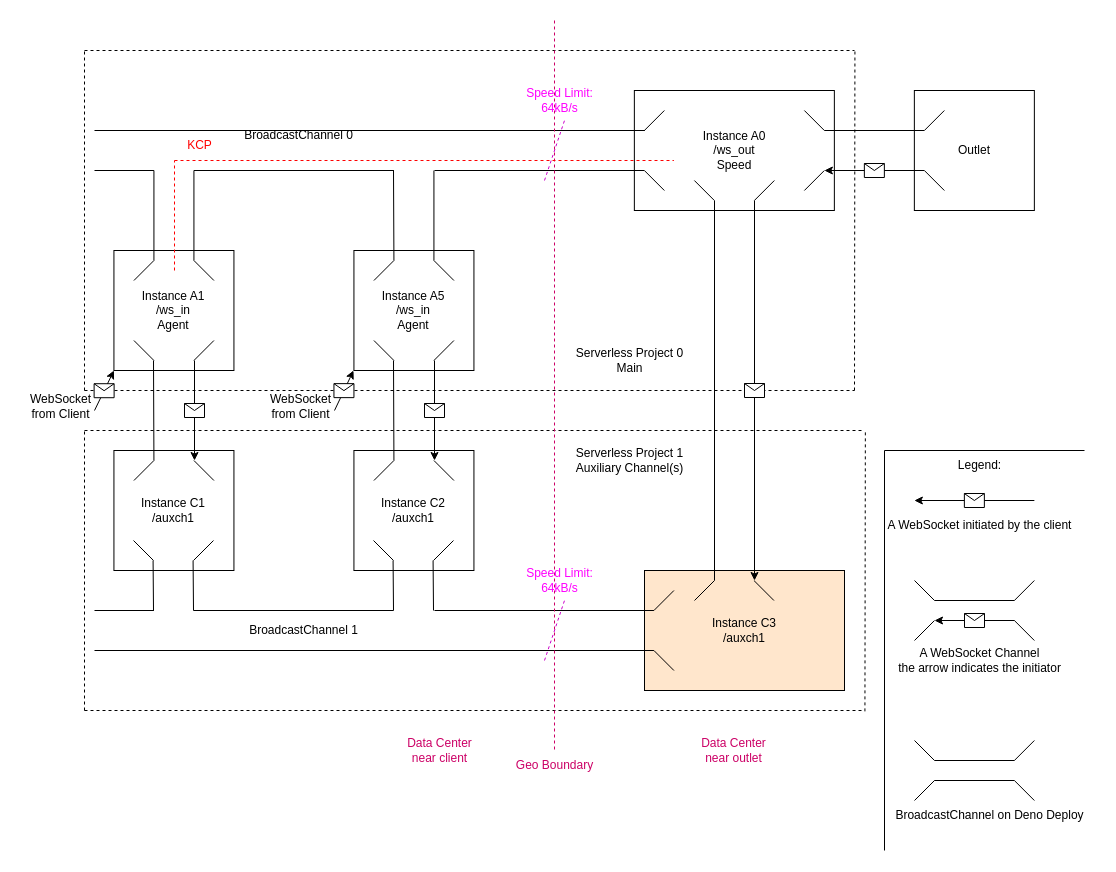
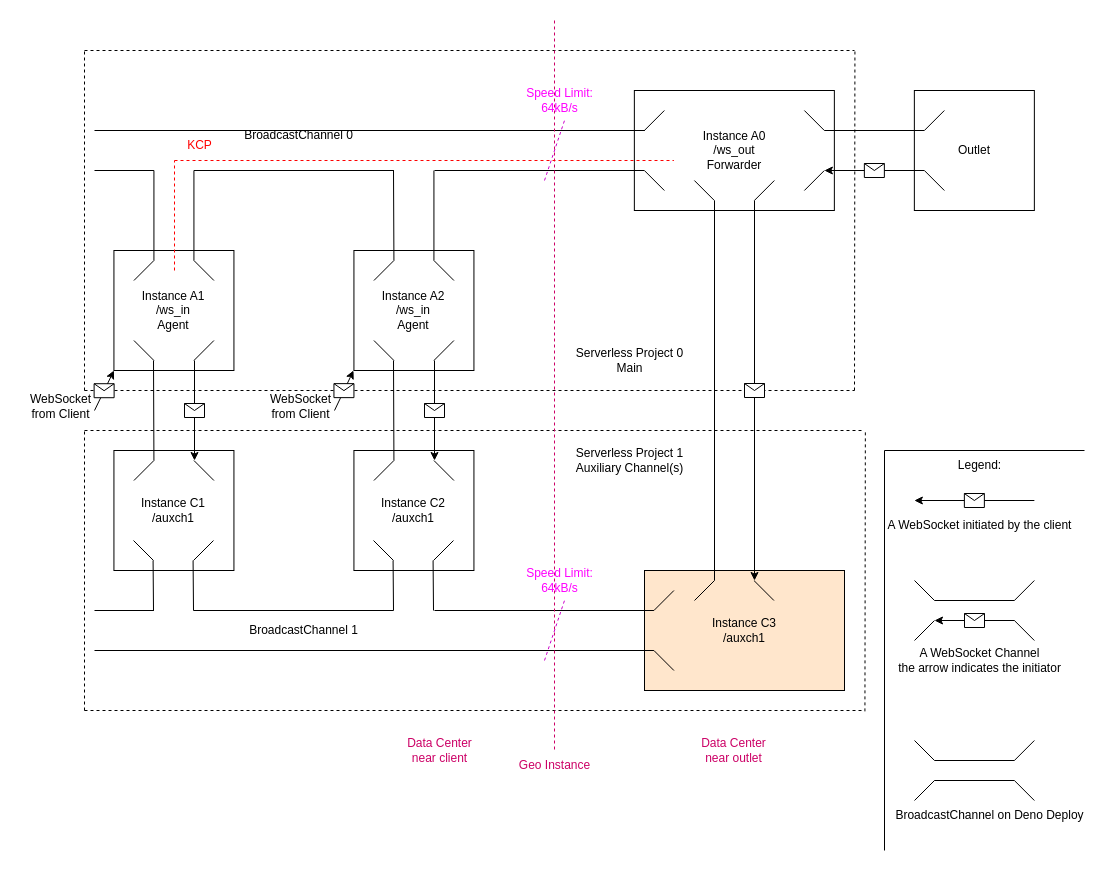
(735, 151) -> (735, 151)
(414, 311) -> (414, 311)
(555, 766) -> (555, 766)
